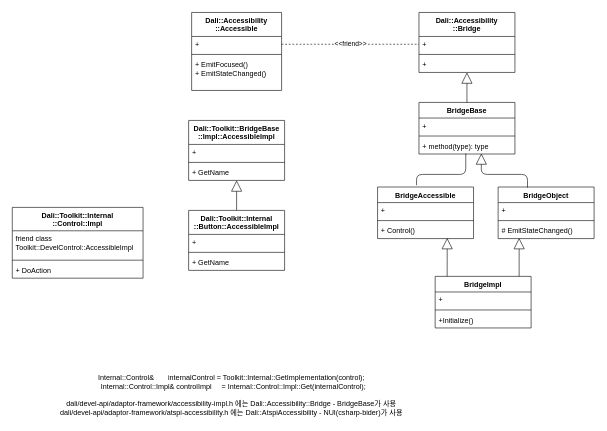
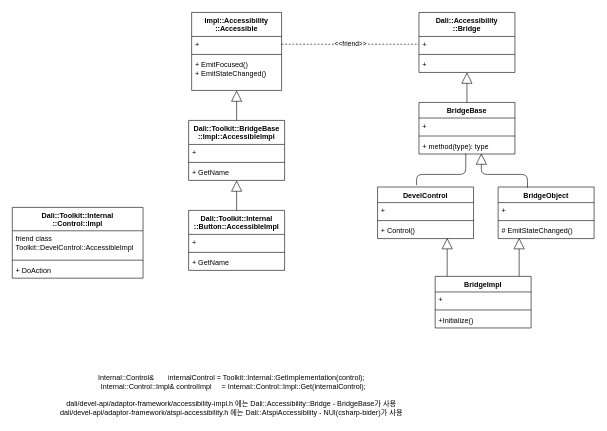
(236, 20) -> (236, 20)
none -> (237, 111)
(425, 195) -> (425, 195)
